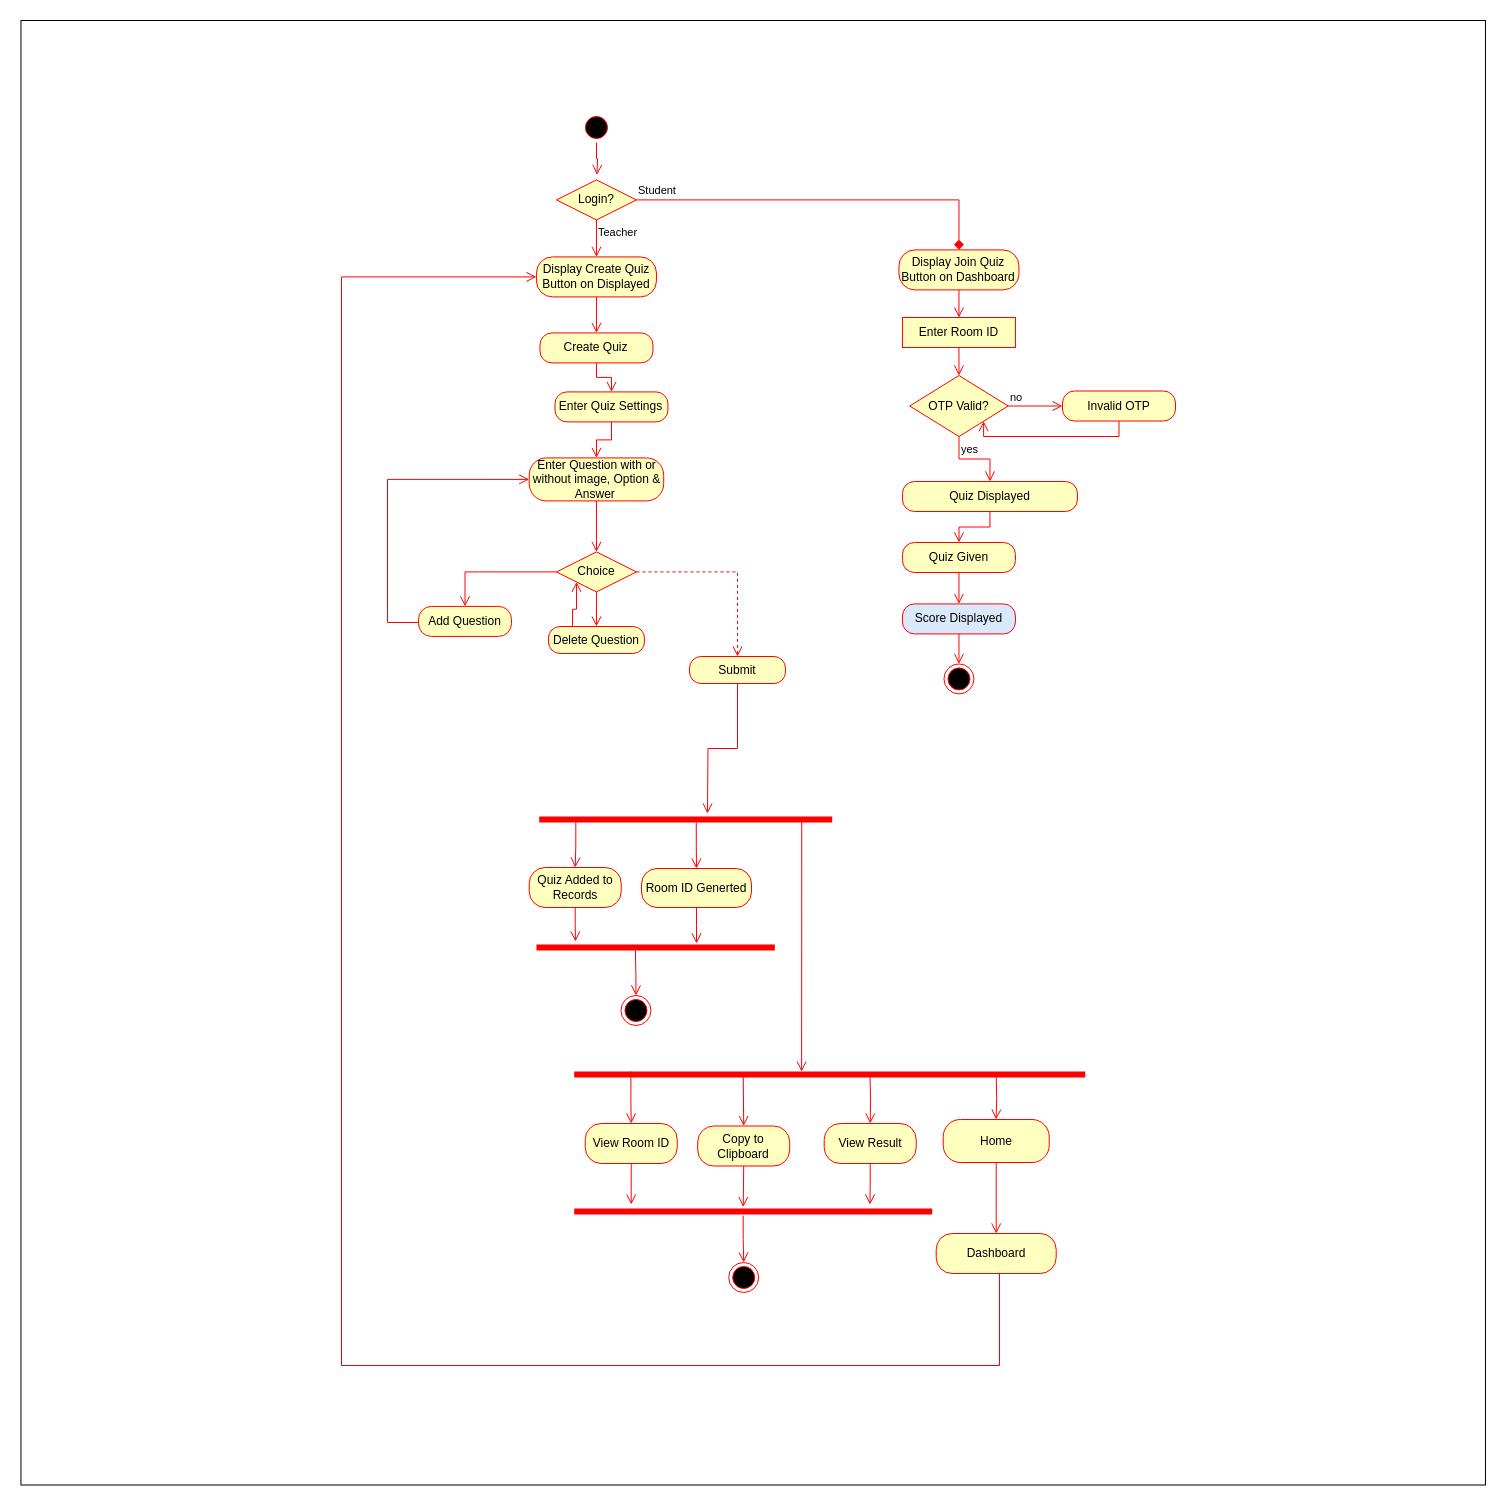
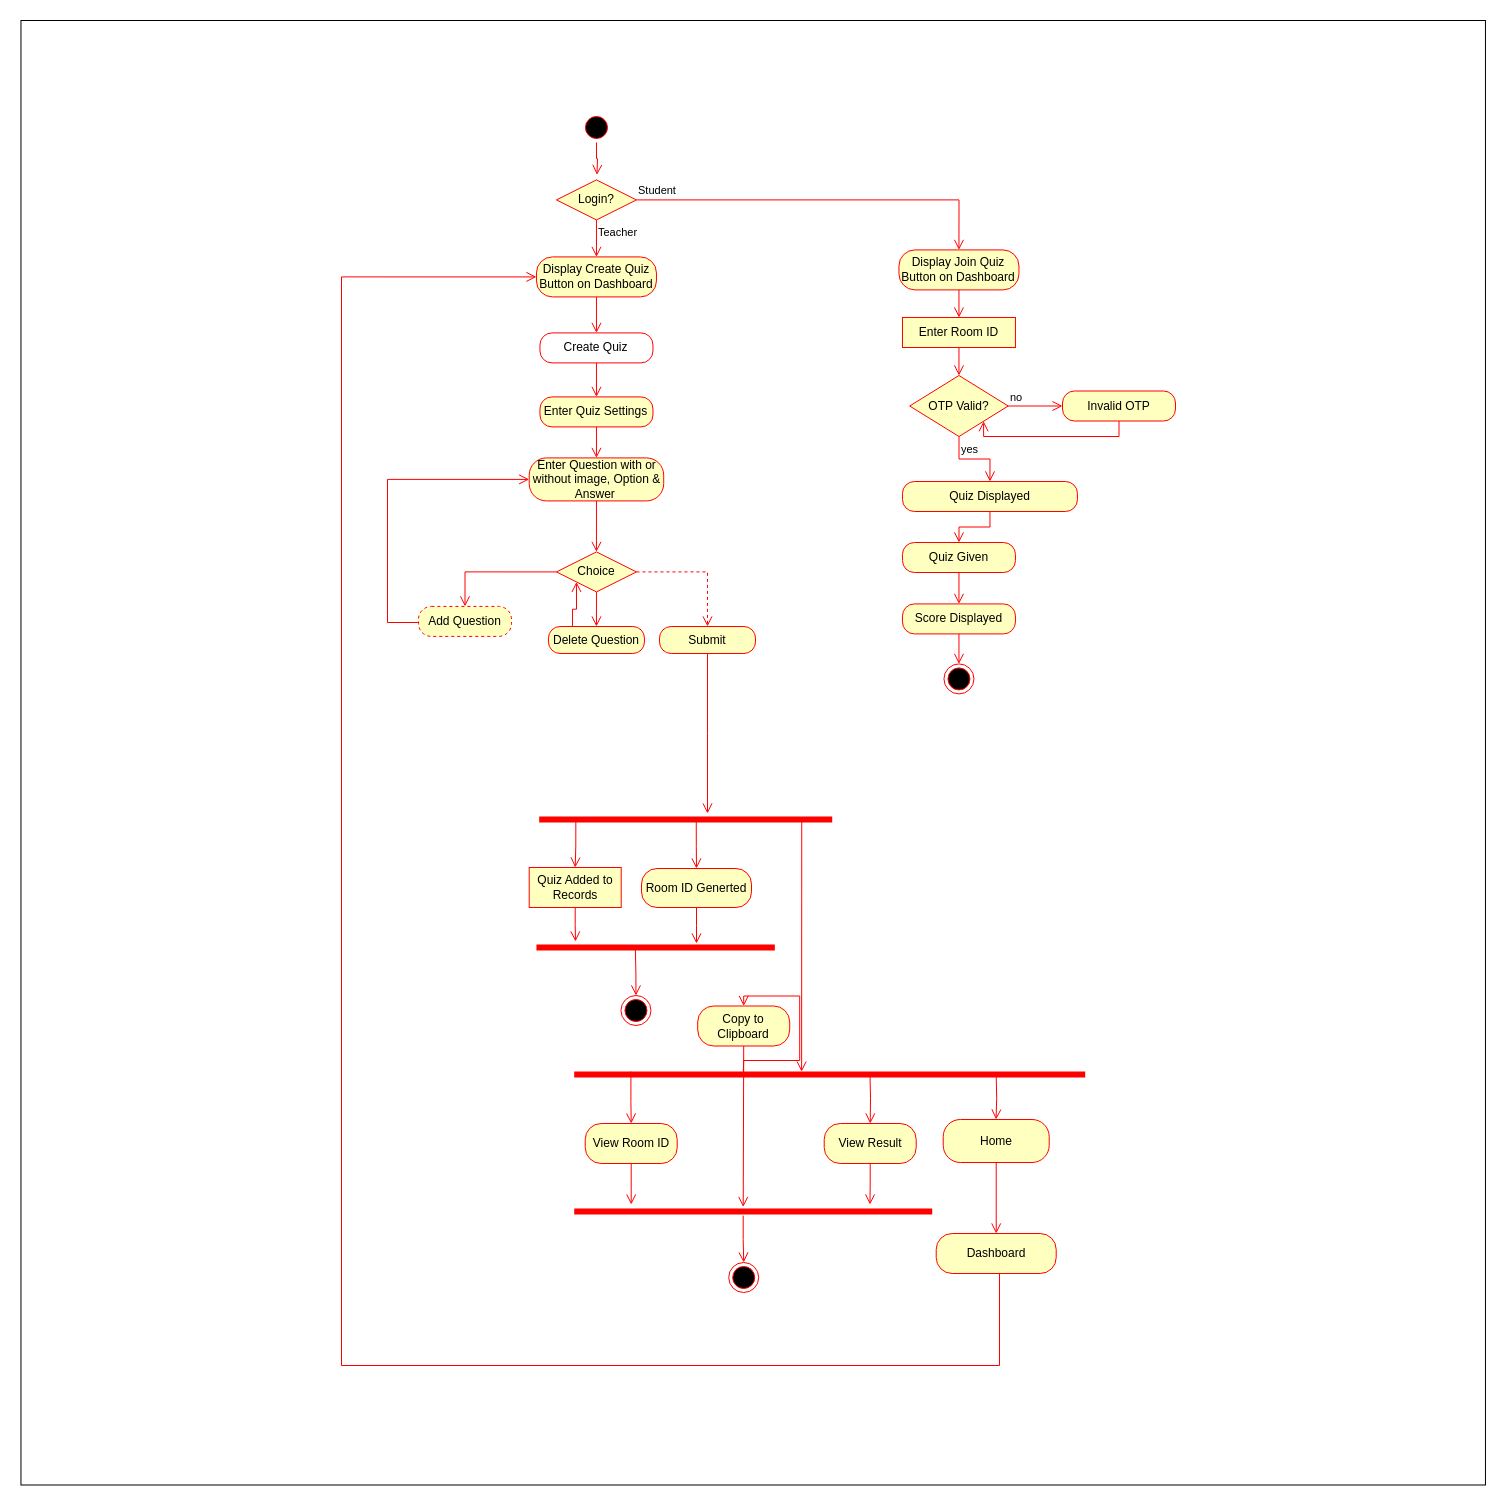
(959, 239) -> (959, 243)
(597, 277) -> (597, 277)
(596, 348) -> (596, 348)
(611, 407) -> (596, 412)
(959, 619) -> (959, 619)
(465, 621) -> (465, 621)
(738, 670) -> (708, 640)
(575, 888) -> (575, 888)
(744, 1146) -> (744, 1026)
